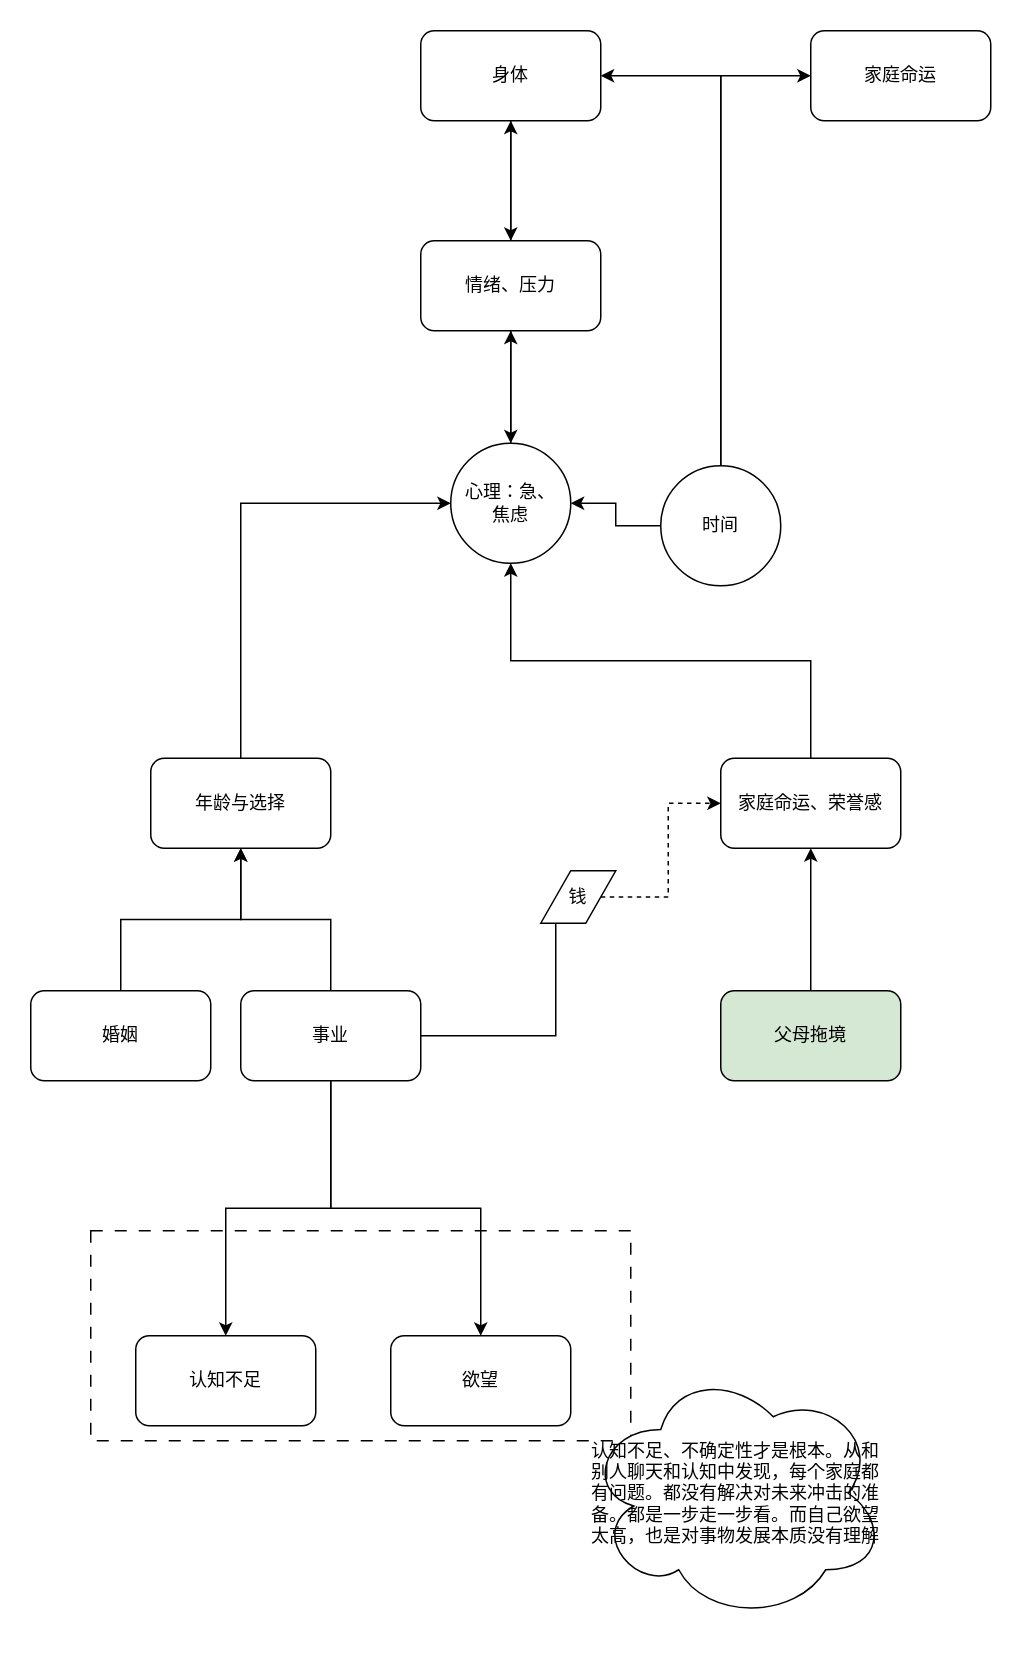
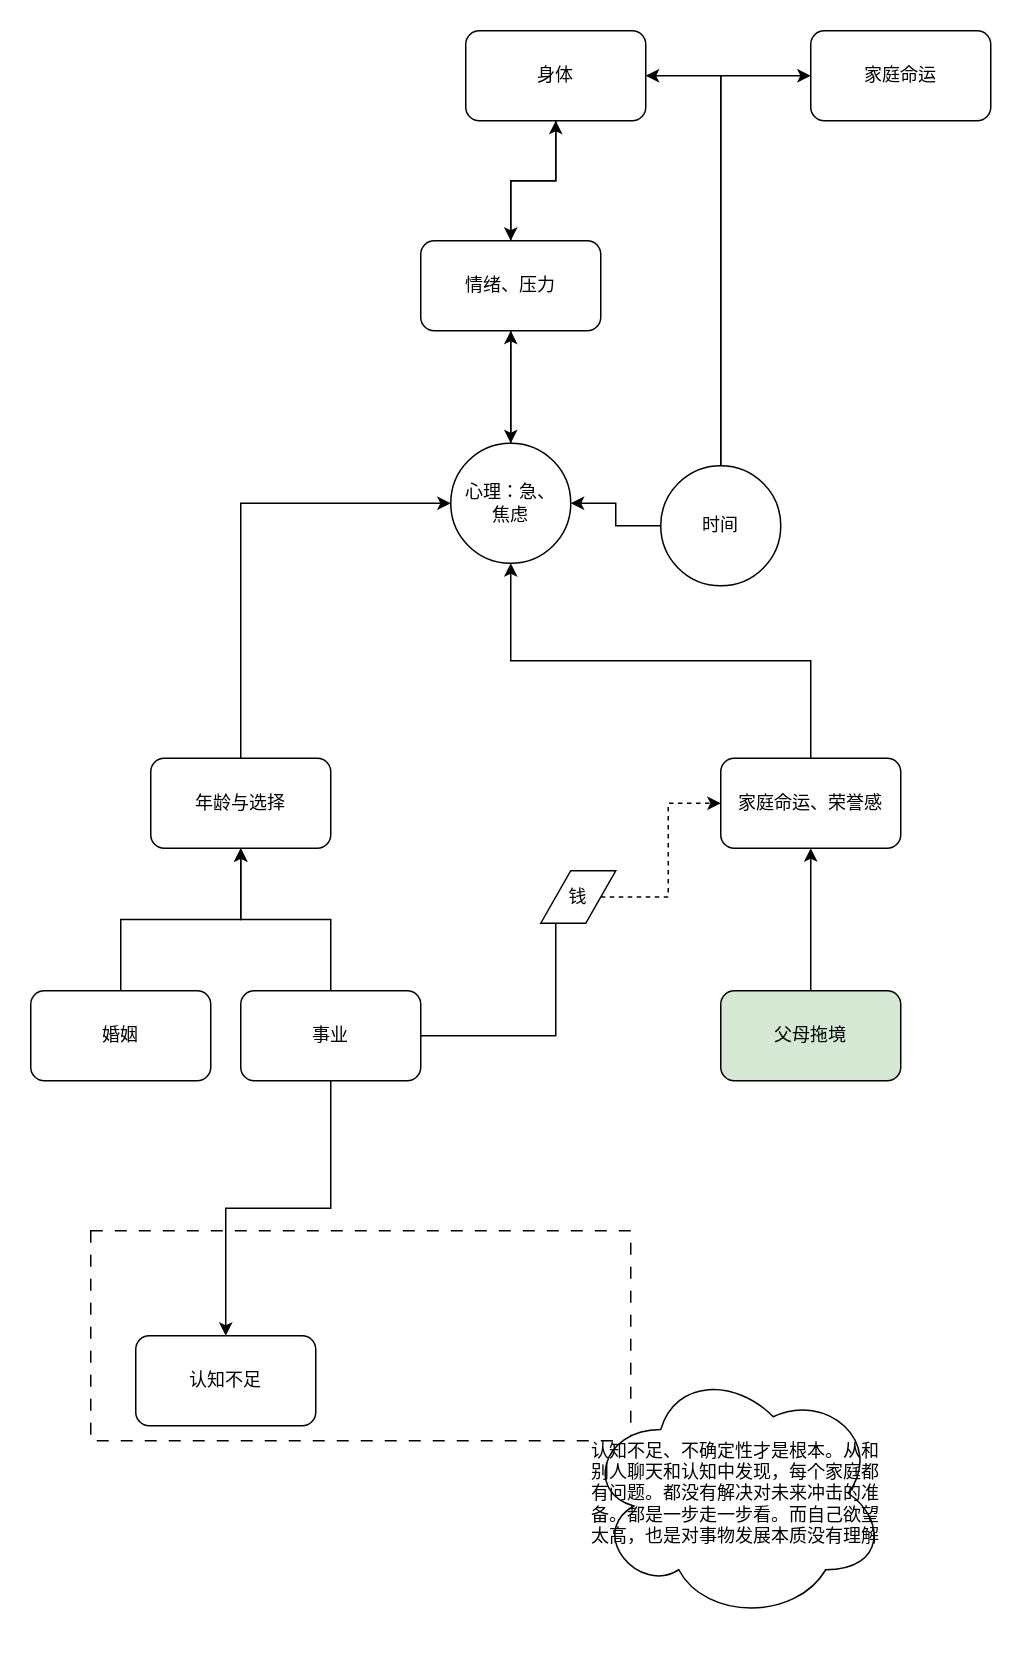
(511, 76) -> (556, 76)
(465, 1208) -> none
(481, 1381) -> none
